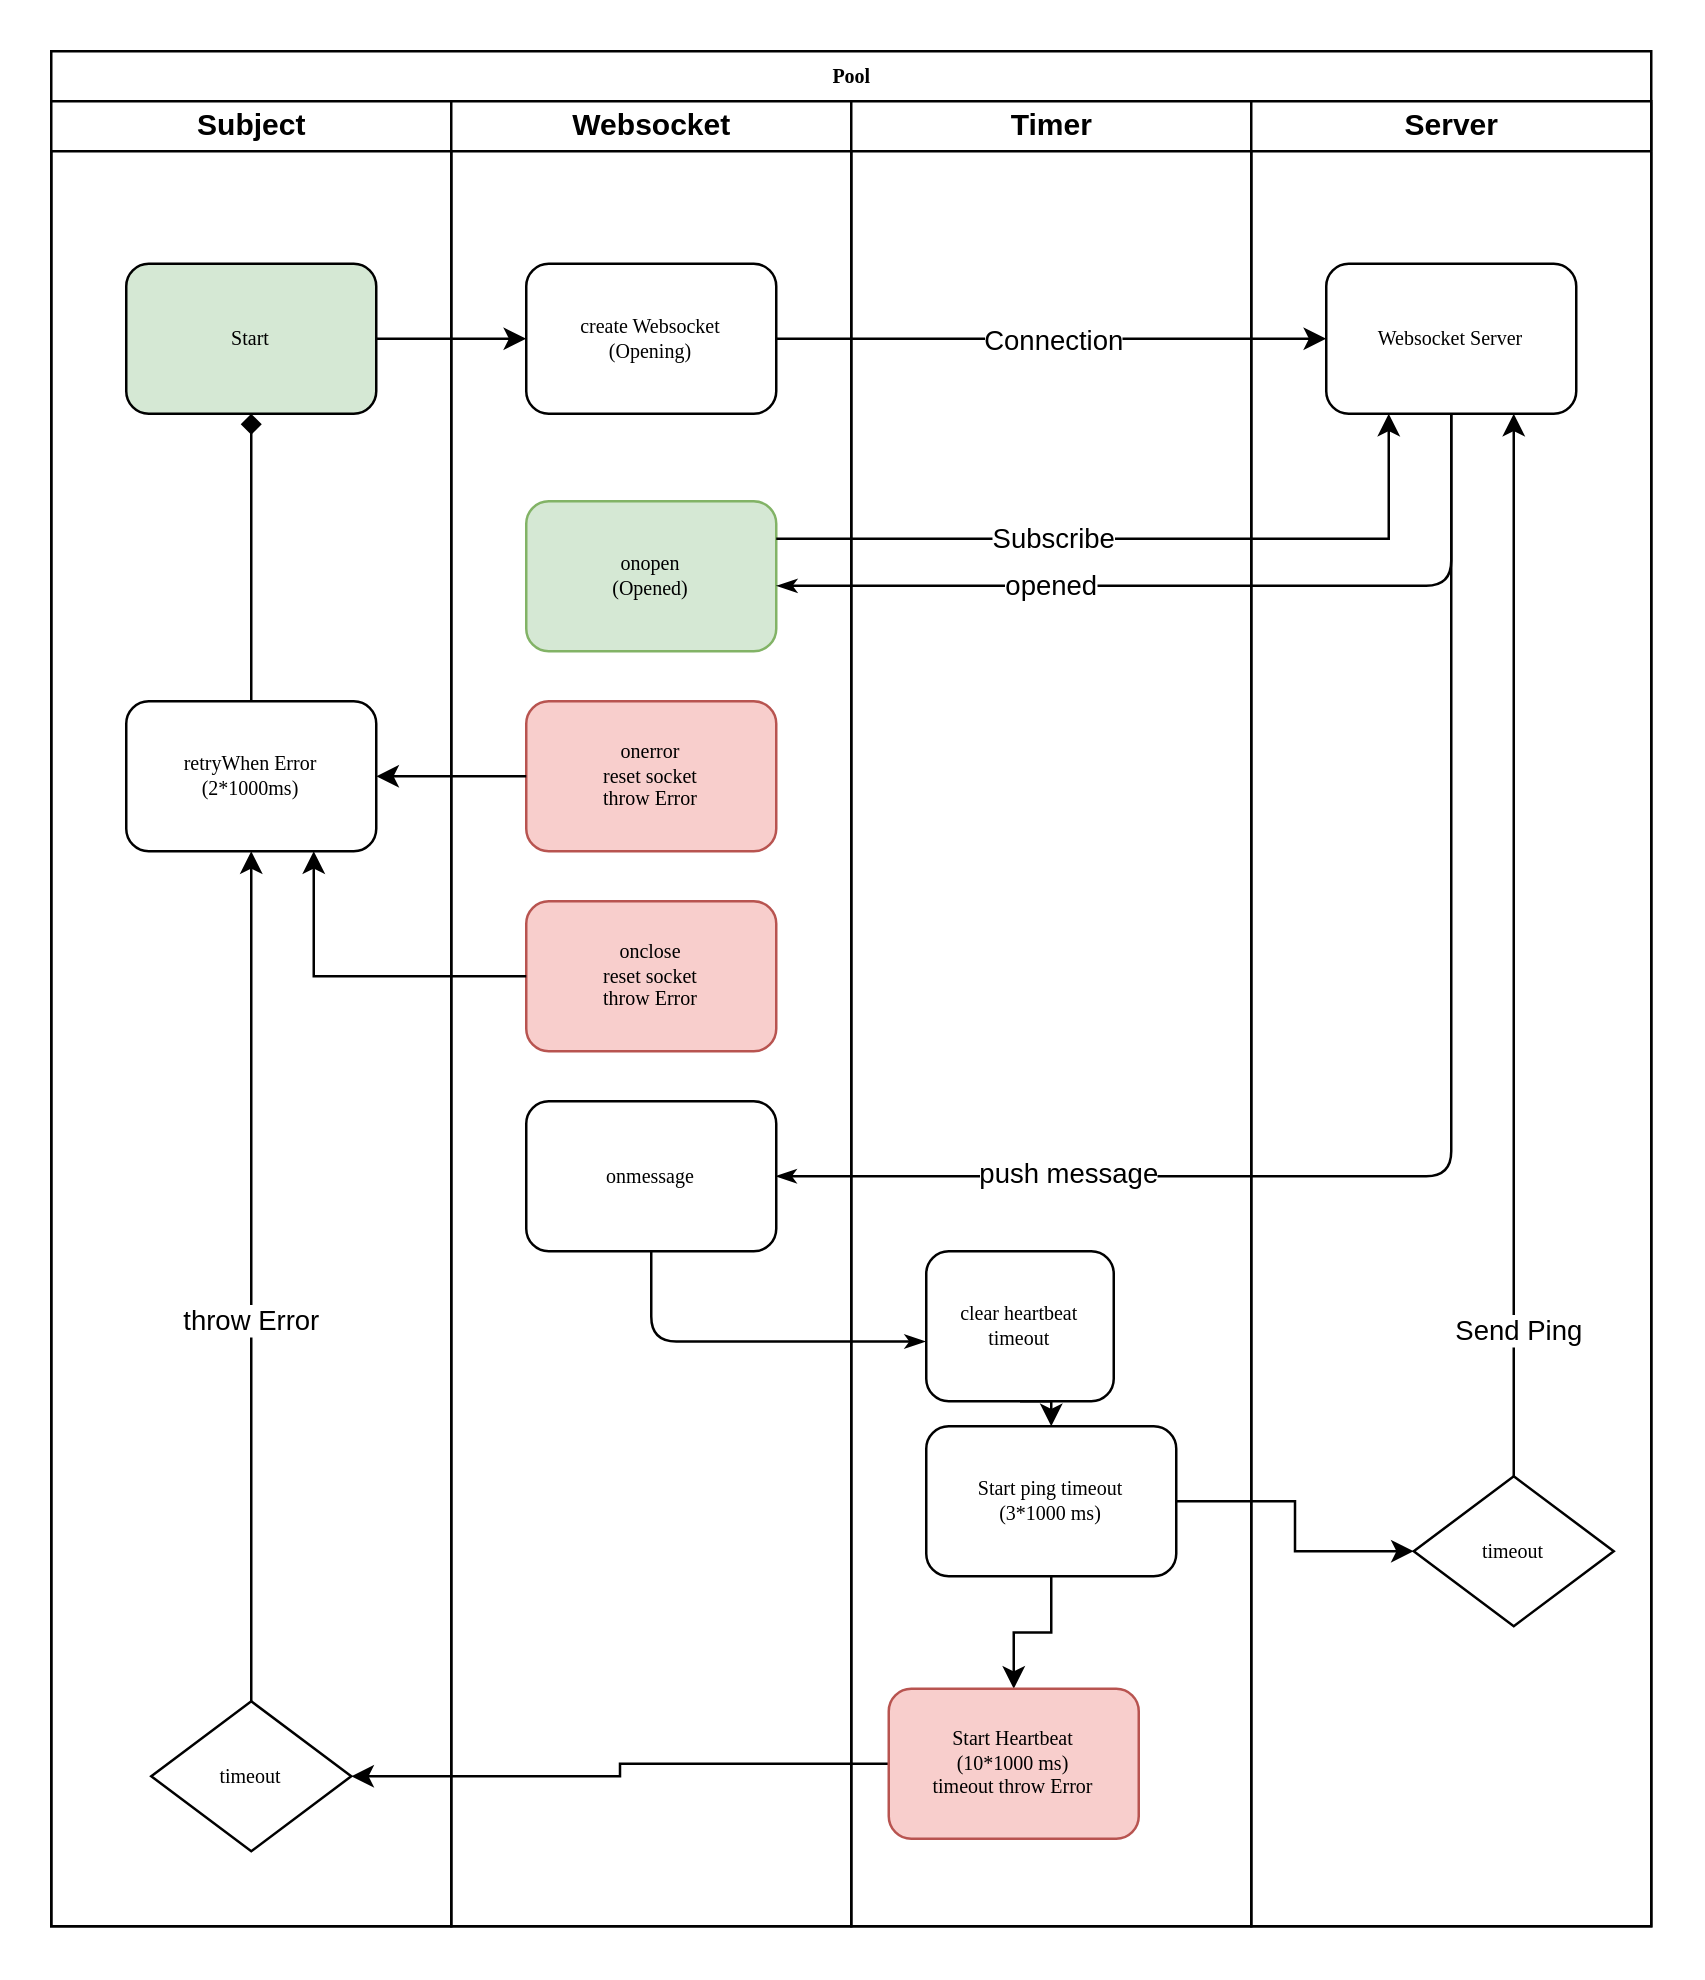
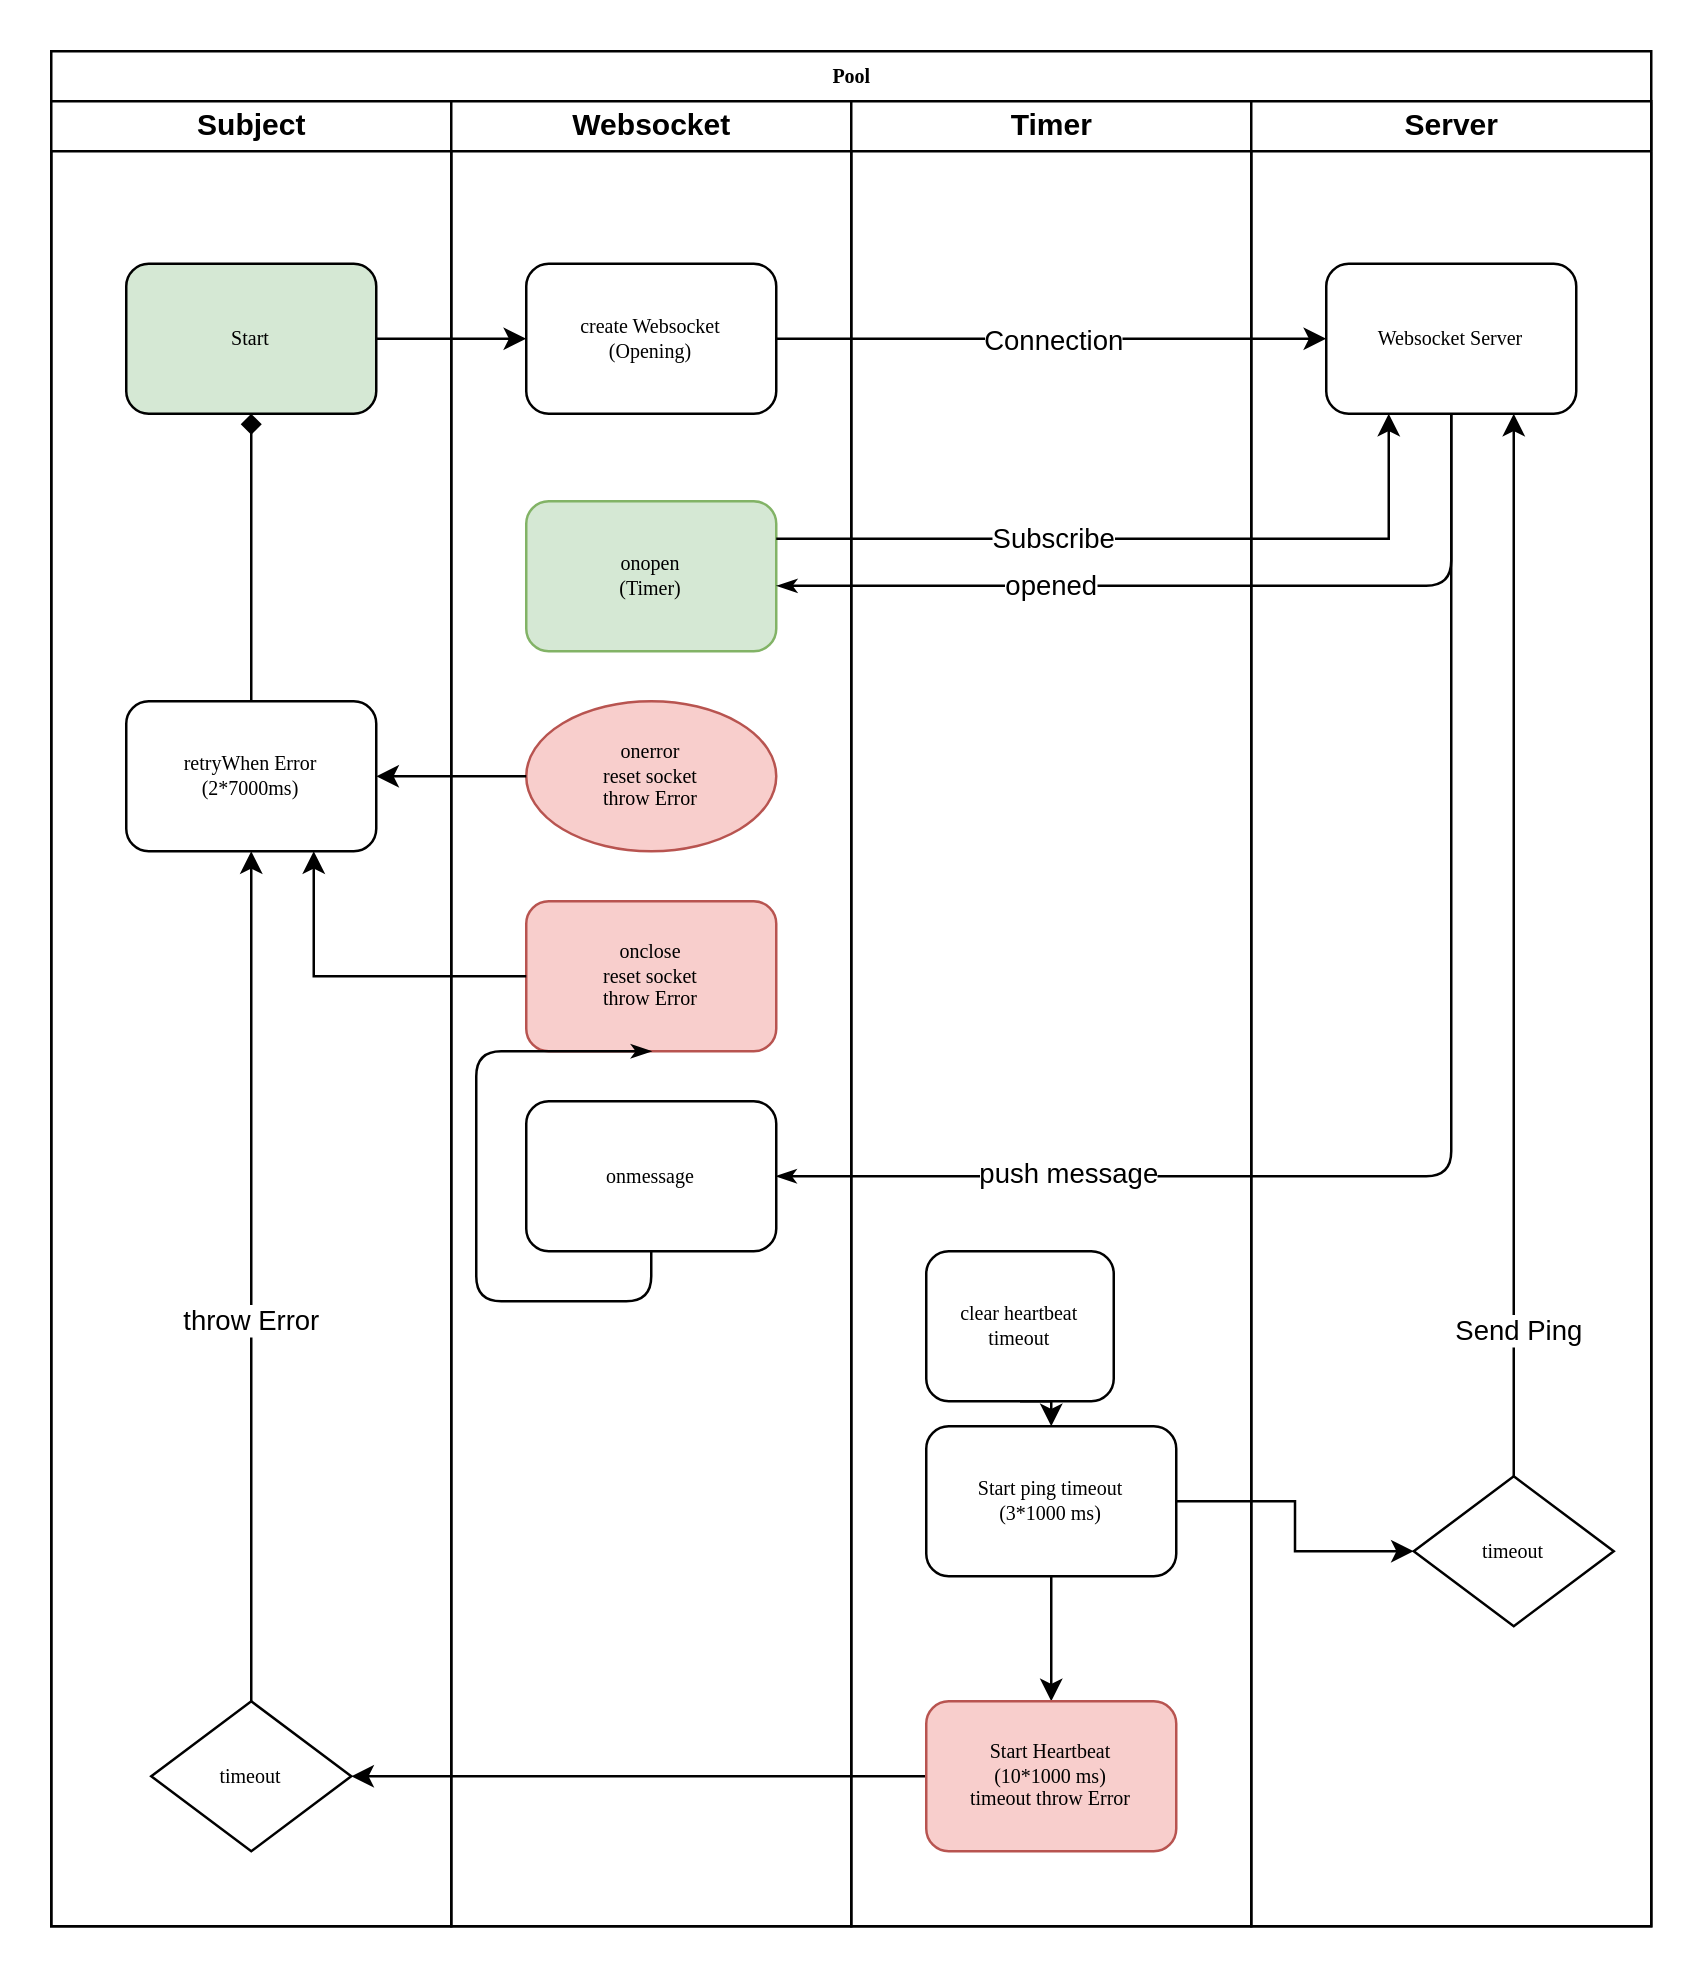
(651, 576) -> (651, 576)
(251, 776) -> (251, 776)
(651, 776) -> (651, 776)
(725, 1342) -> (476, 1187)
(1014, 1764) -> (1051, 1776)
